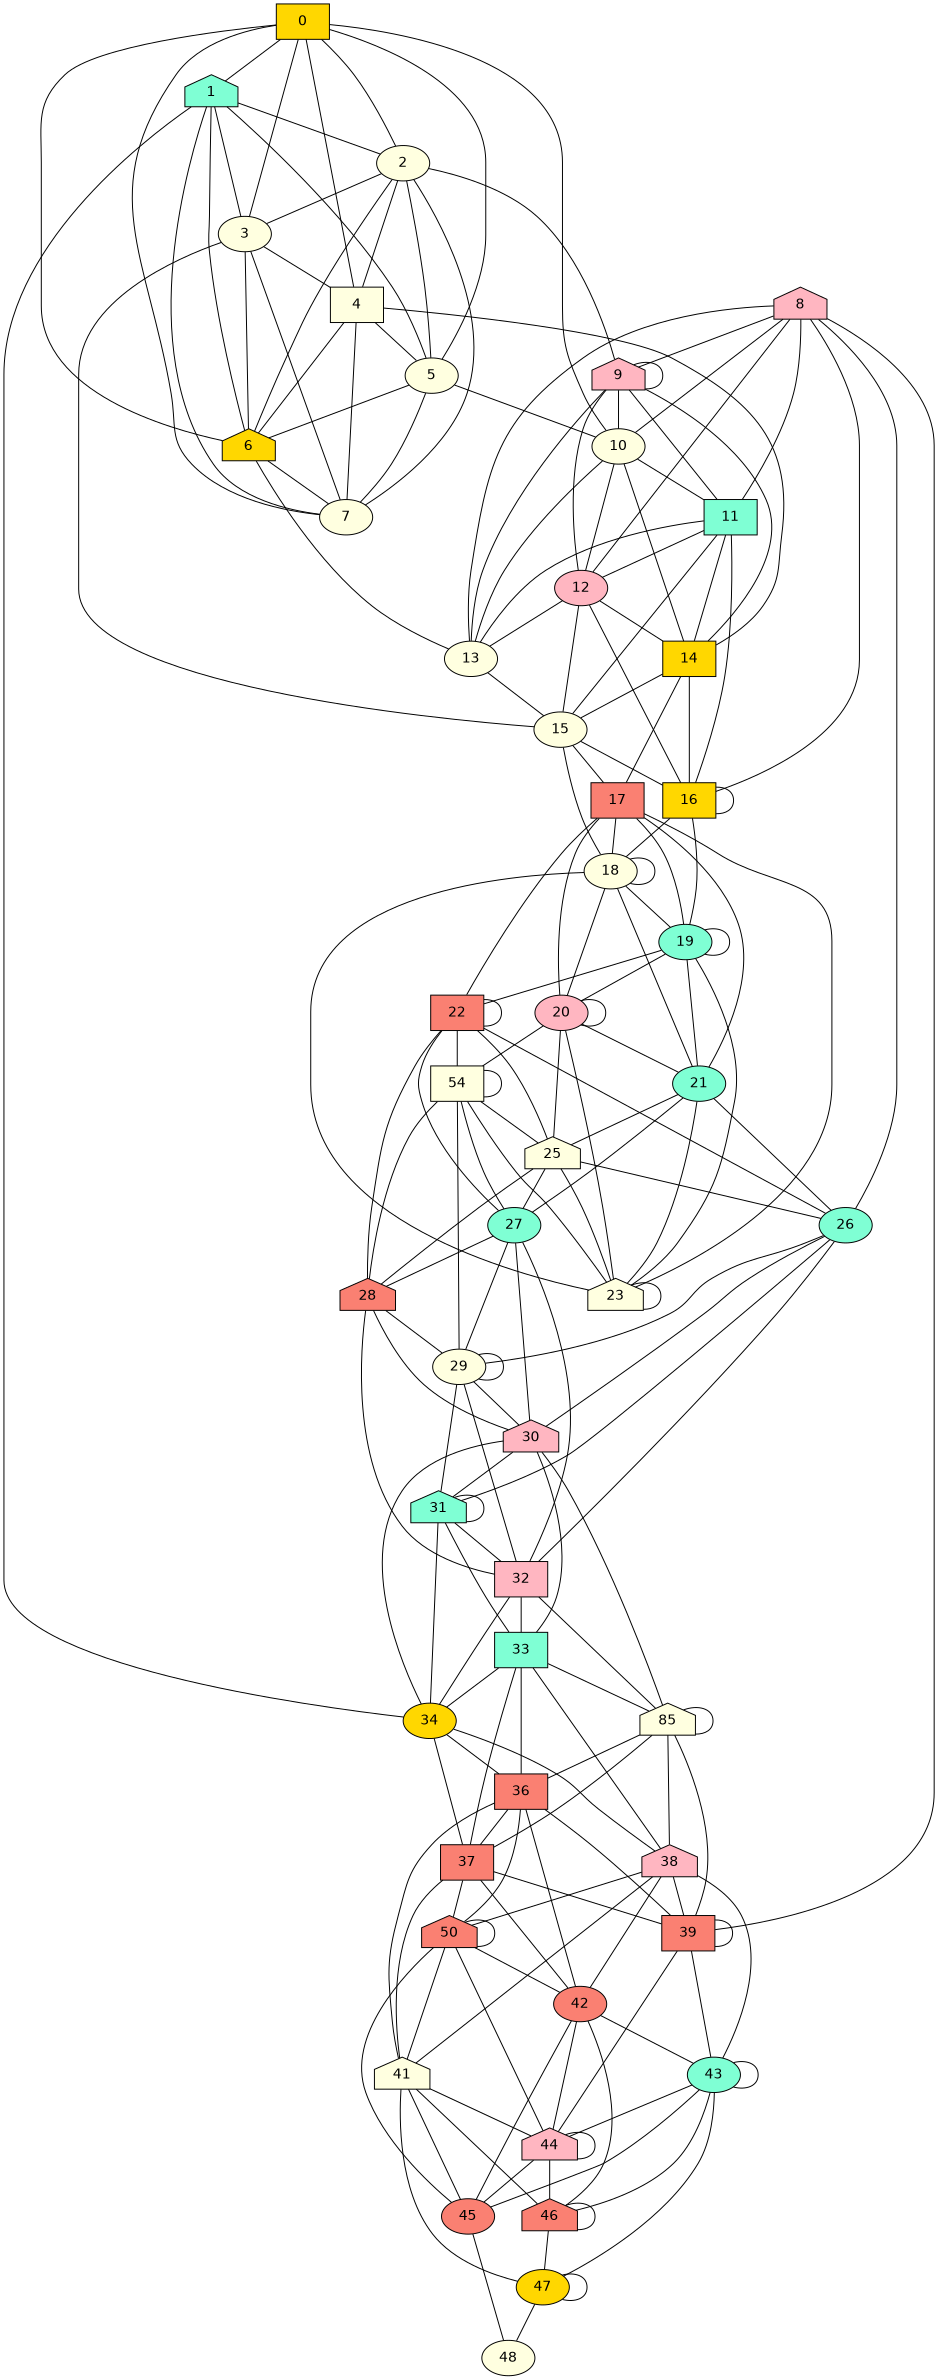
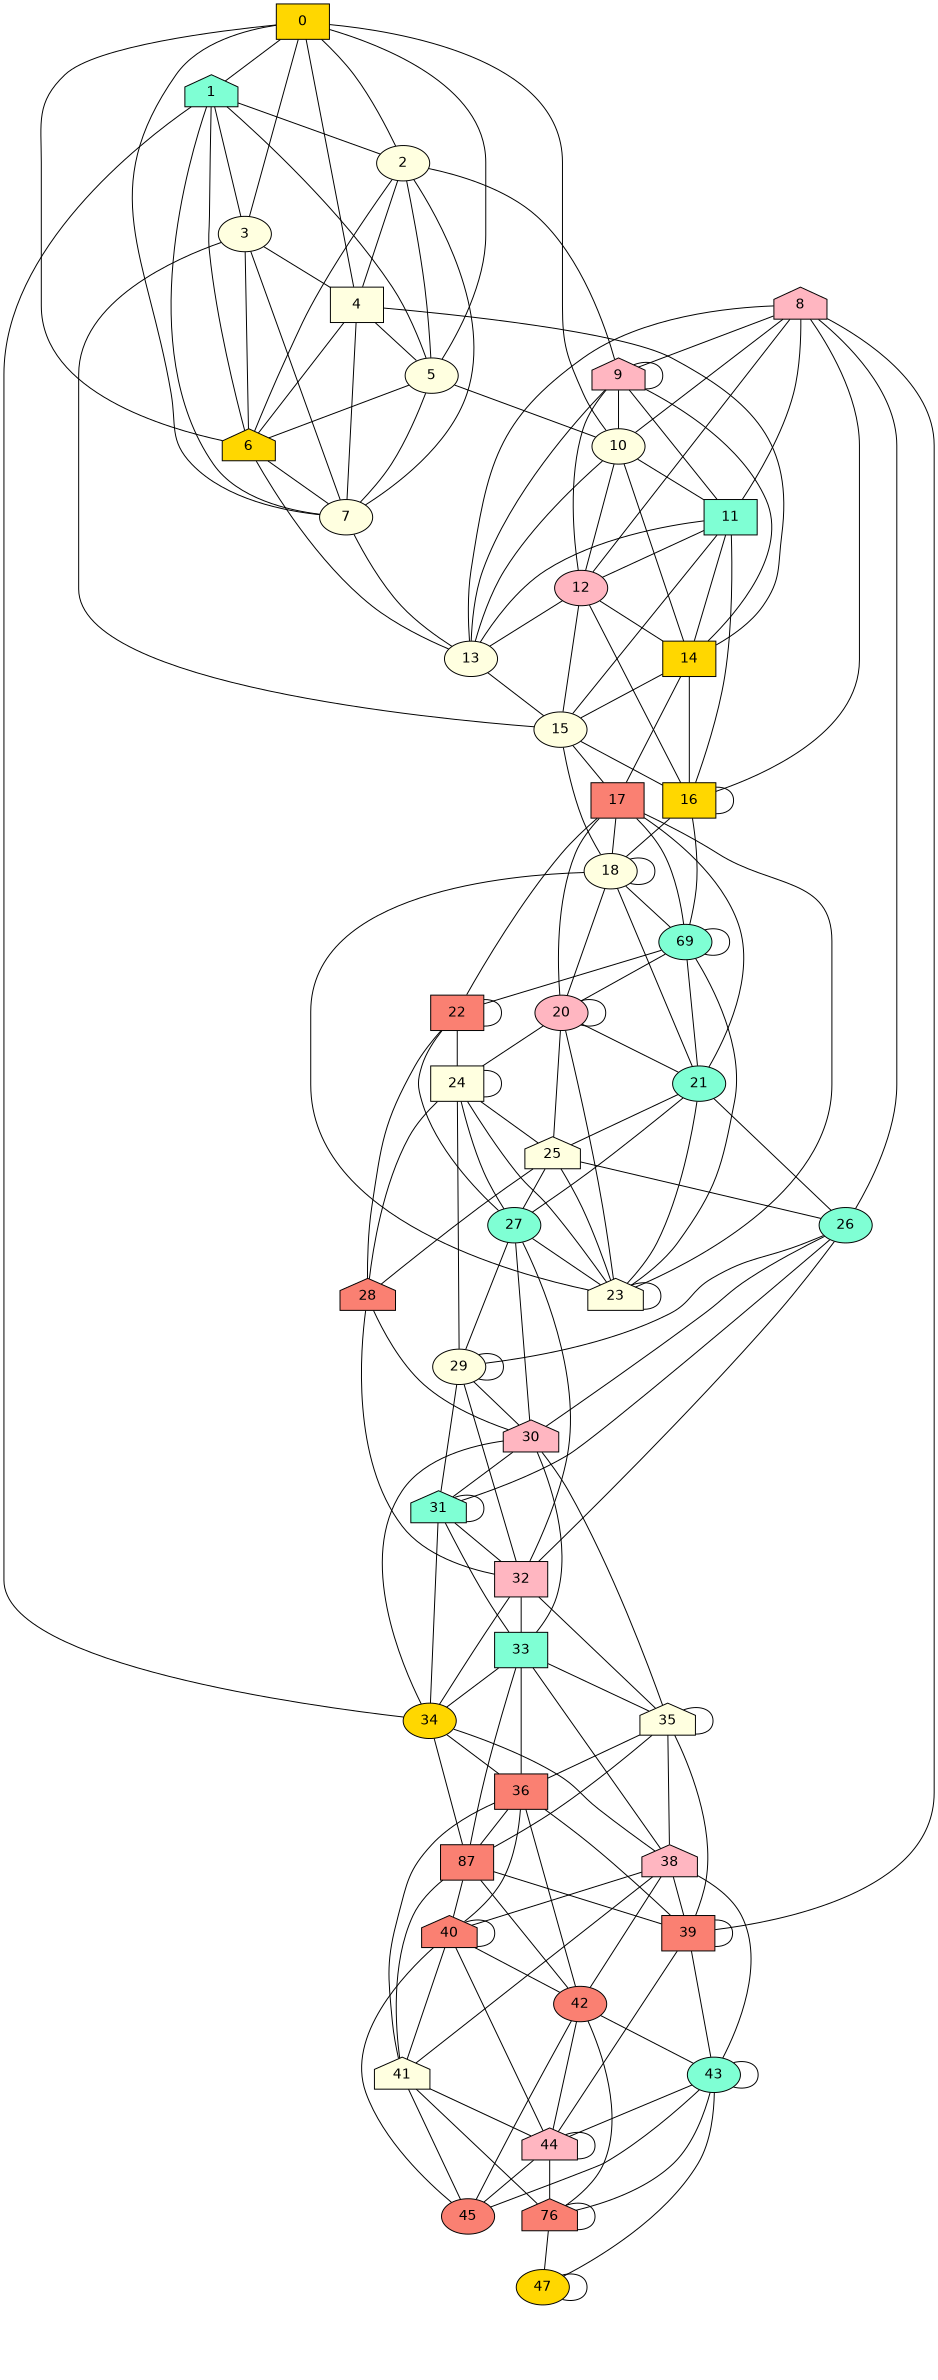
(330, 196) -> none
none -> (394, 598)
(685, 942) -> (685, 942)
(520, 1080) -> none
(457, 1084) -> (457, 1084)
(646, 1116) -> none
(440, 1261) -> (566, 1262)
(414, 1332) -> none
(668, 1721) -> (668, 1721)
(467, 1862) -> (467, 1862)
(449, 1933) -> (449, 1933)
(419, 2212) -> none
(550, 2216) -> (550, 2216)
(508, 2358) -> none
